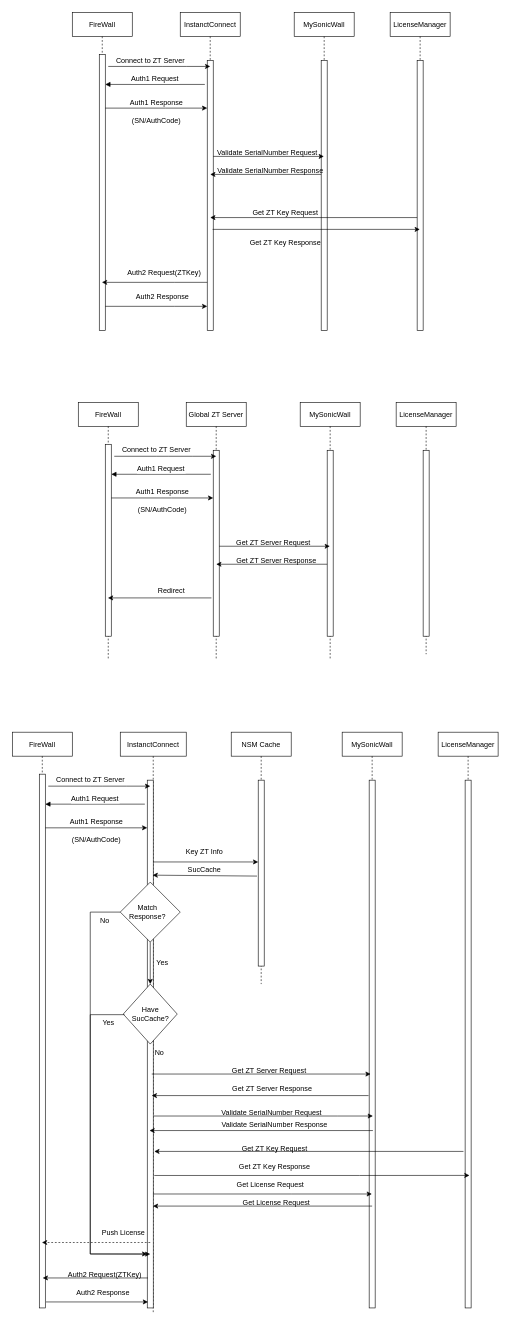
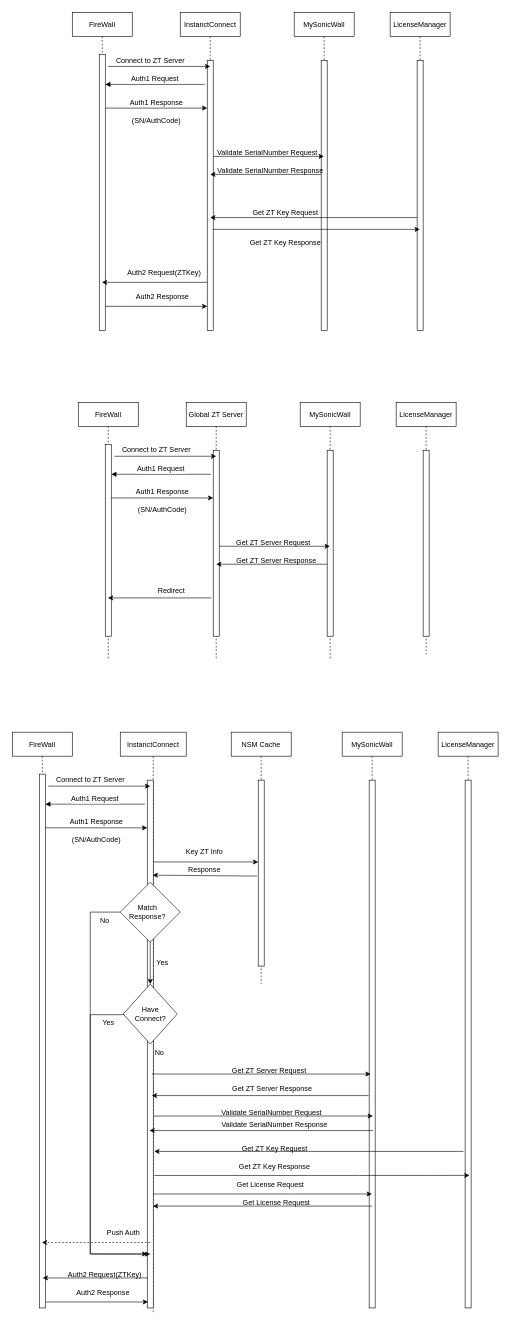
(205, 870) -> (205, 870)
(151, 1014) -> (151, 1014)
(124, 1233) -> (124, 1233)
